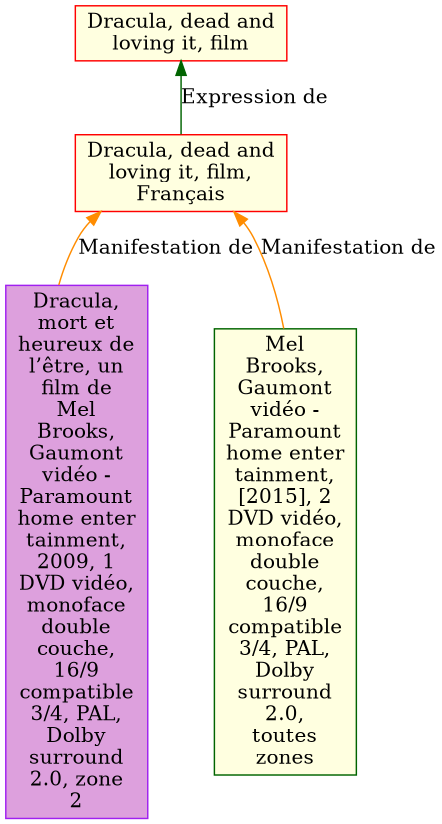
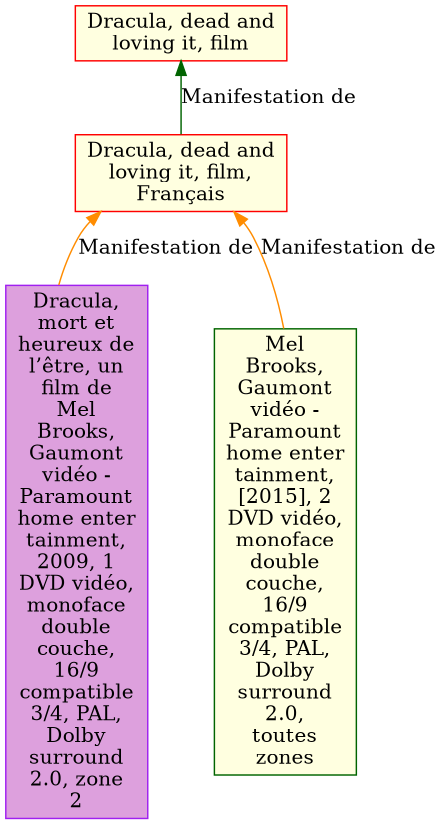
(255, 98) -> (269, 98)
